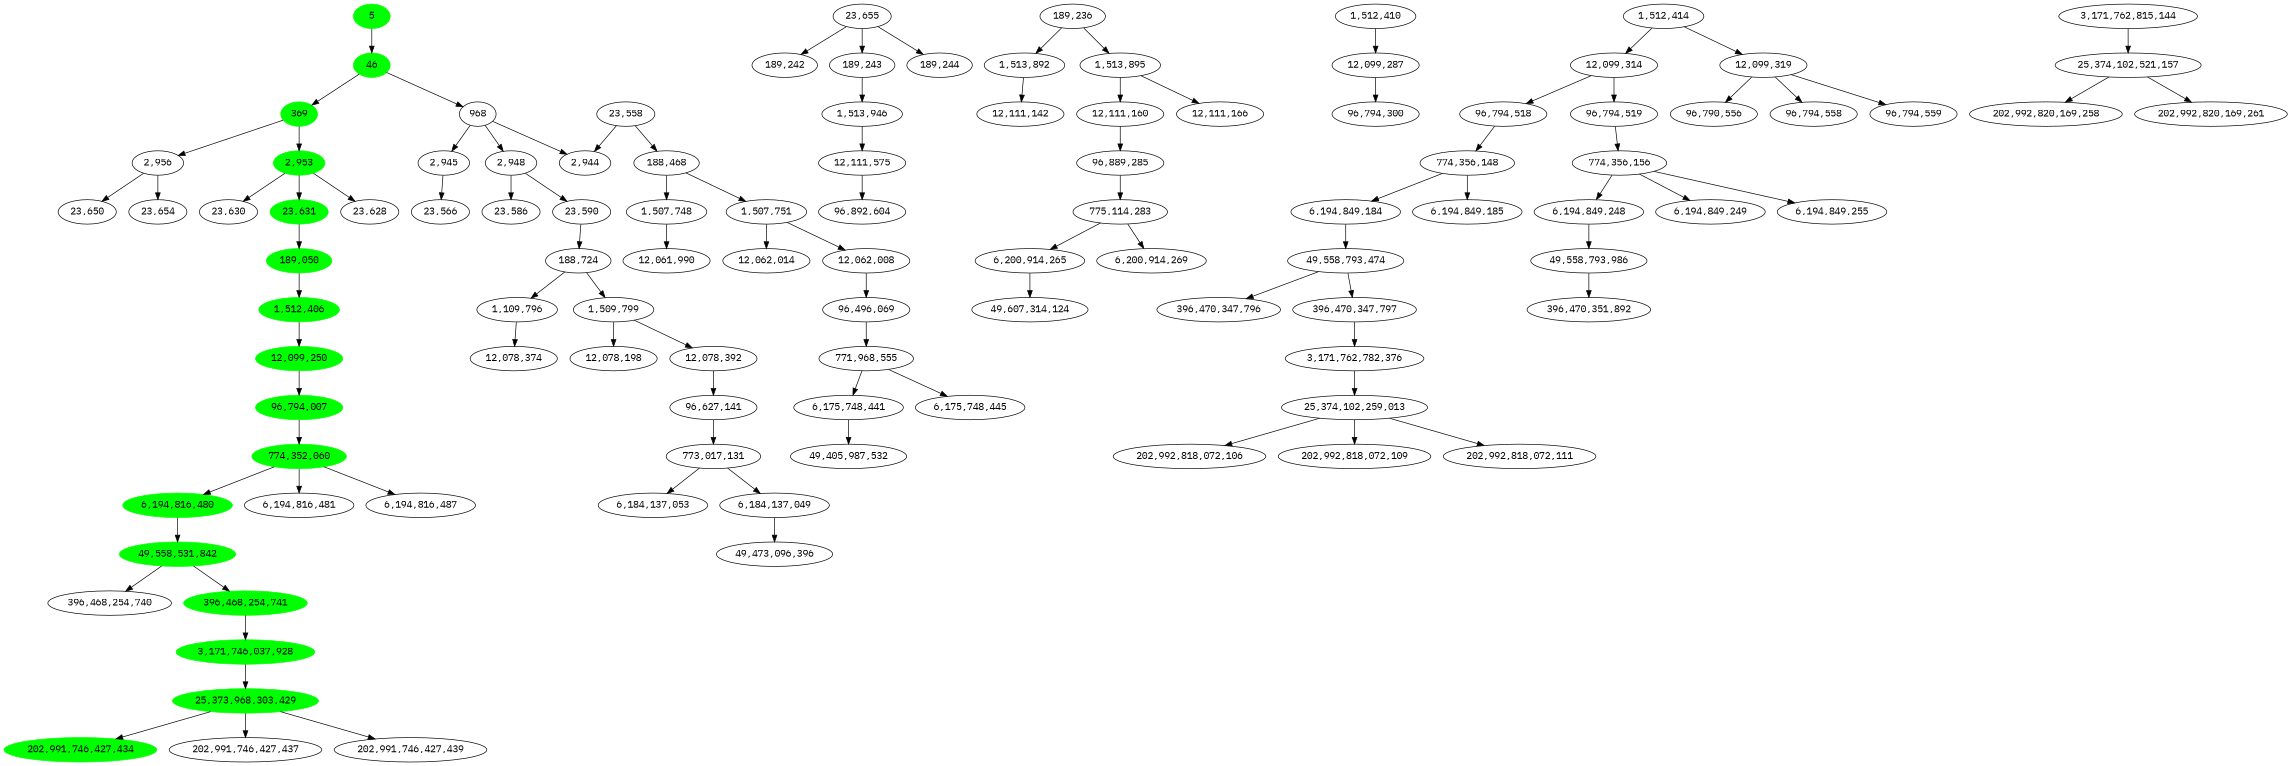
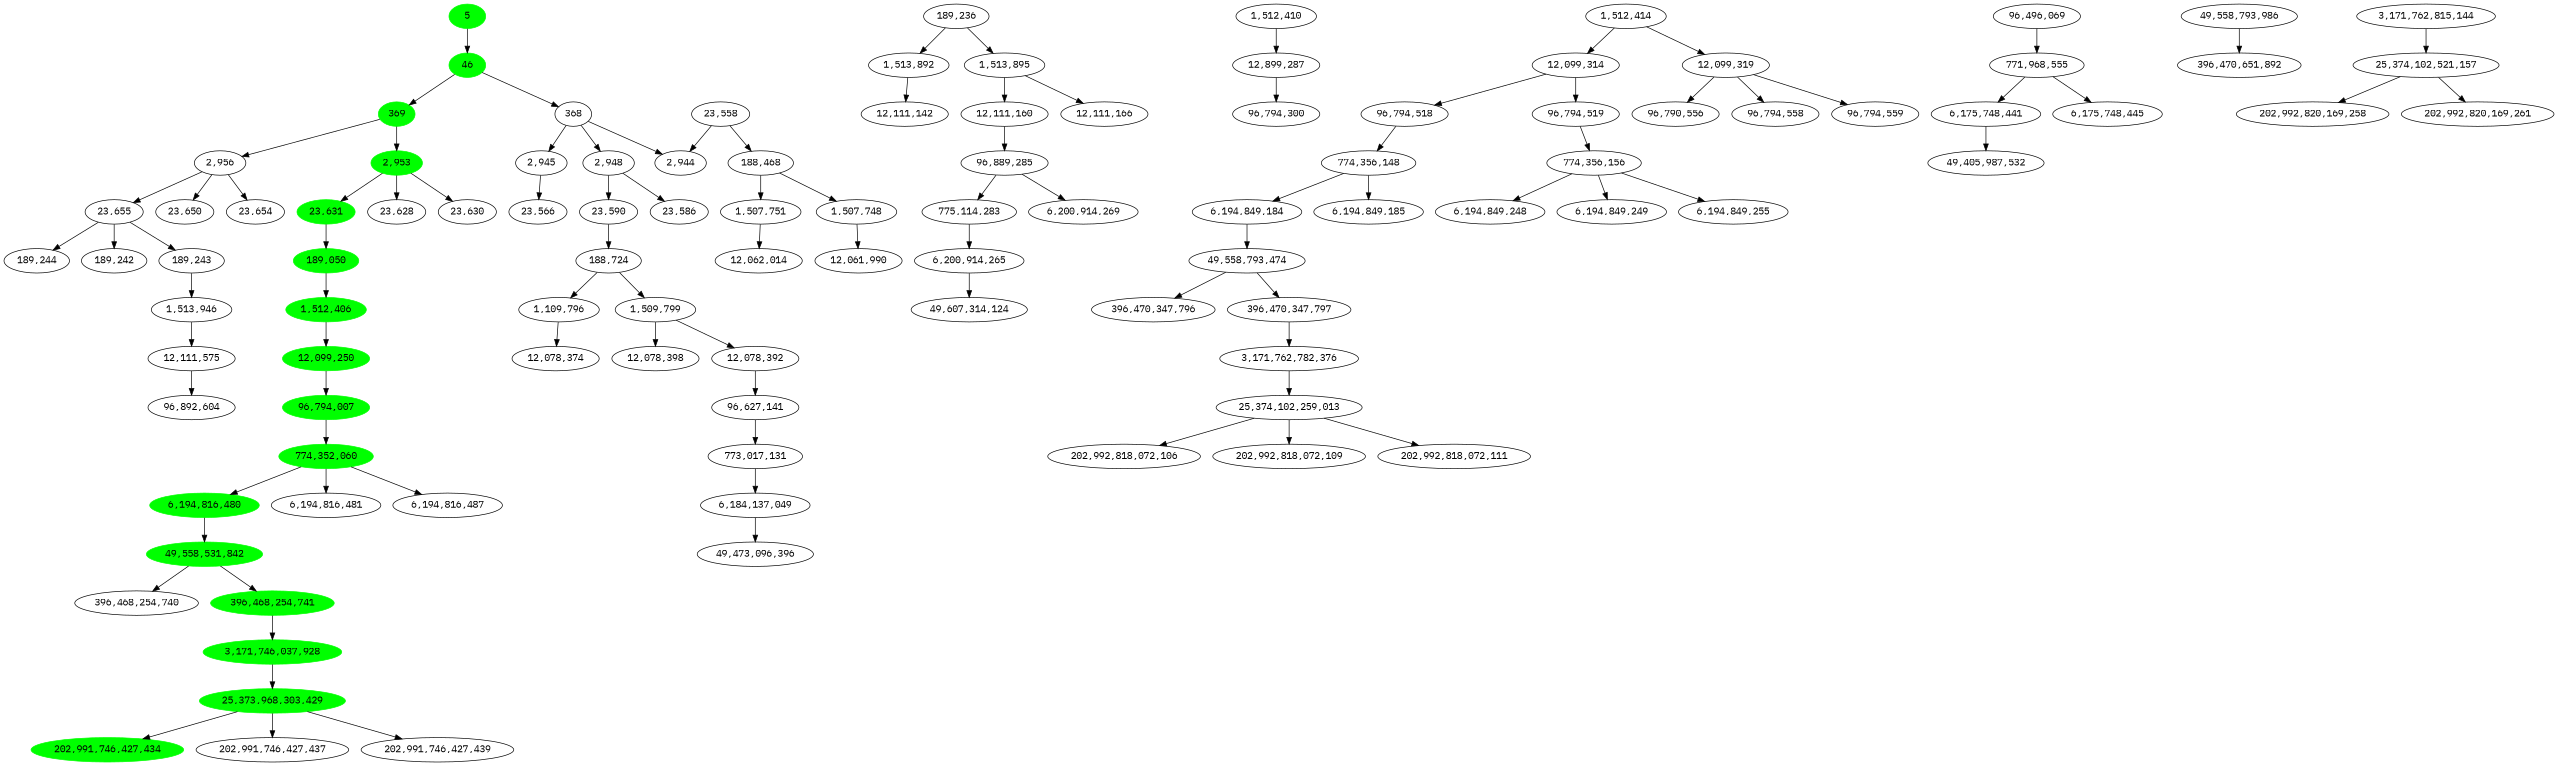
(1376, 65) -> (1276, 65)
(478, 114) -> (573, 114)
none -> (171, 186)
(1134, 233) -> (1041, 185)
(1589, 233) -> none
(866, 261) -> none
(1589, 310) -> (2239, 65)
(614, 359) -> (655, 359)
(653, 505) -> none
